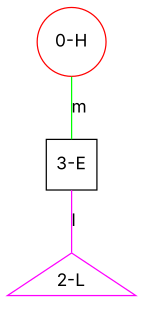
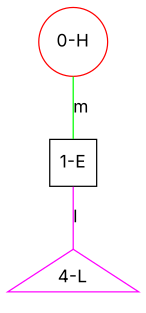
(72, 165) -> (73, 163)
(72, 281) -> (73, 278)
